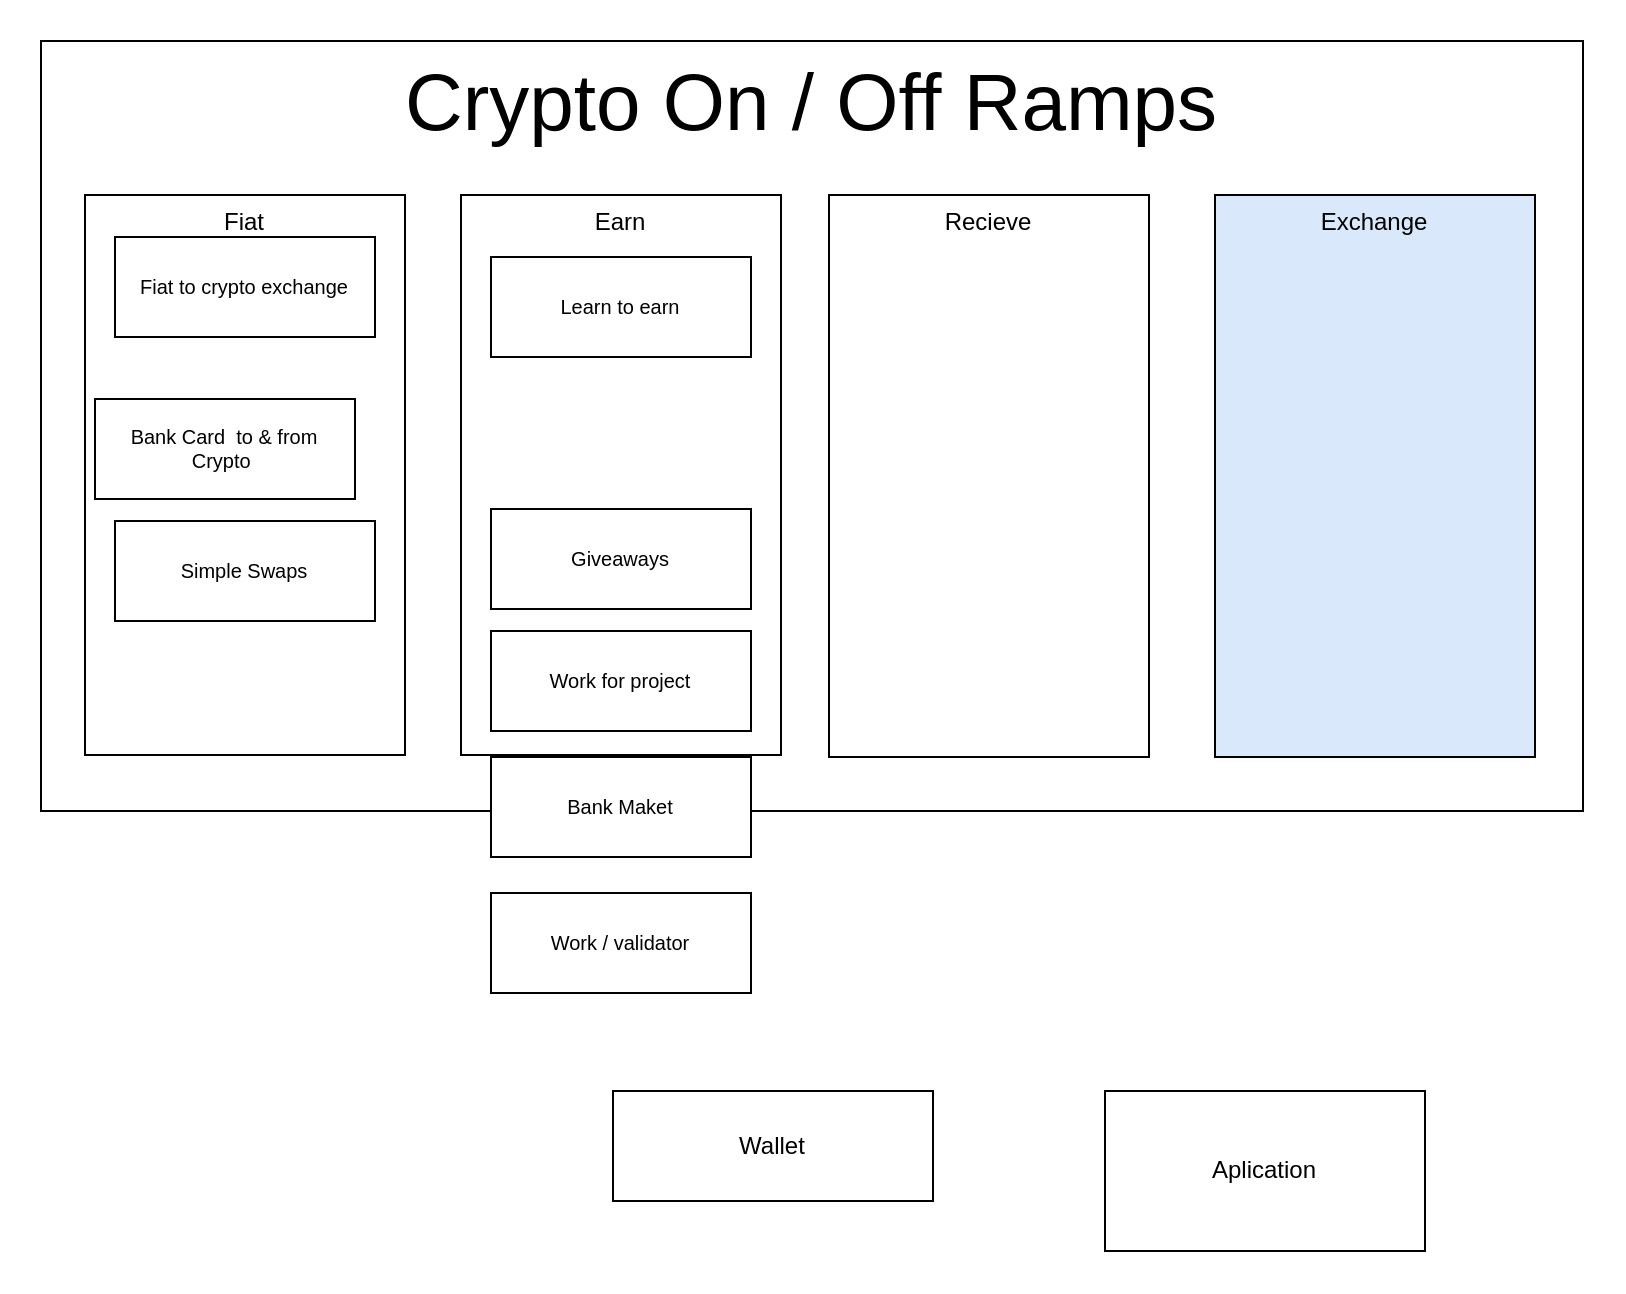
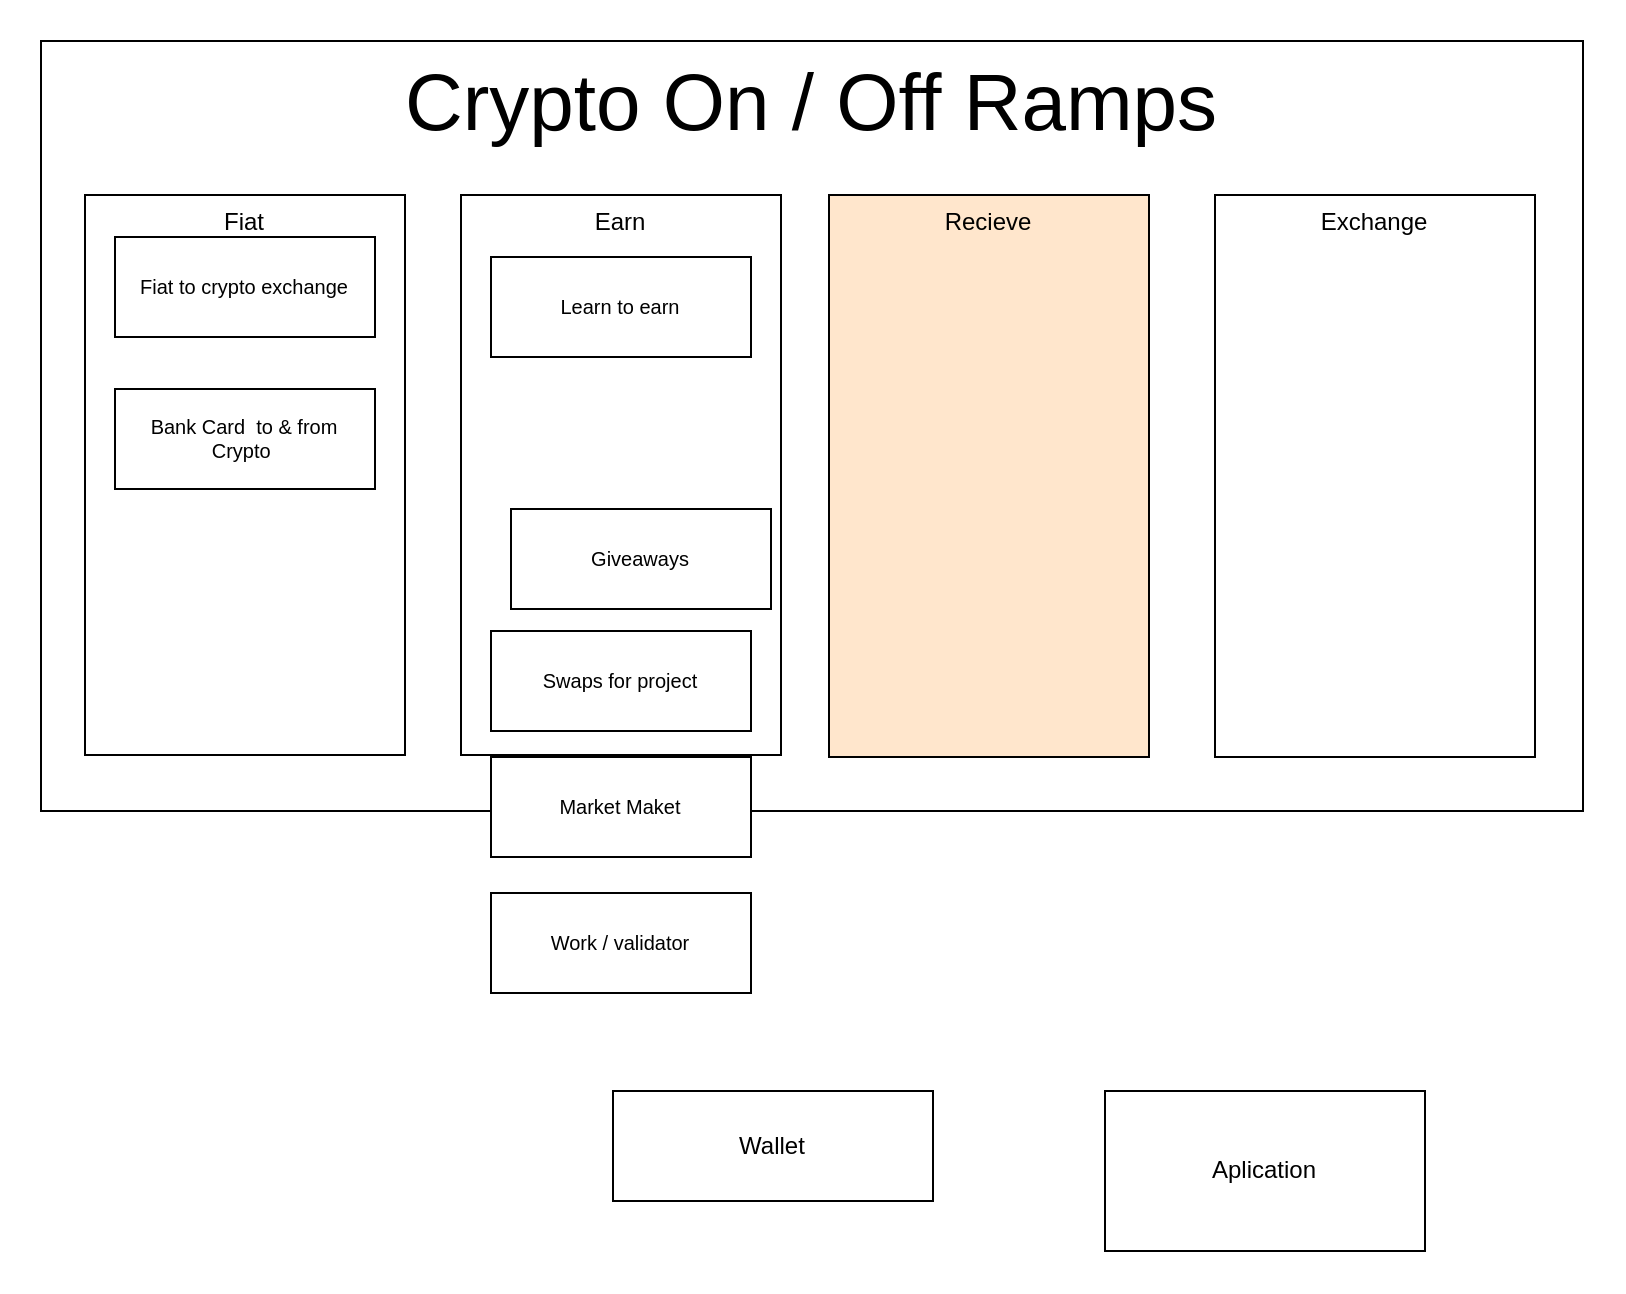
(225, 449) -> (245, 439)
(989, 476) -> (989, 476)
(1375, 476) -> (1375, 476)
(621, 559) -> (641, 559)
none -> (1375, 569)
(245, 571) -> none
(621, 681) -> (621, 681)
(621, 807) -> (621, 807)
